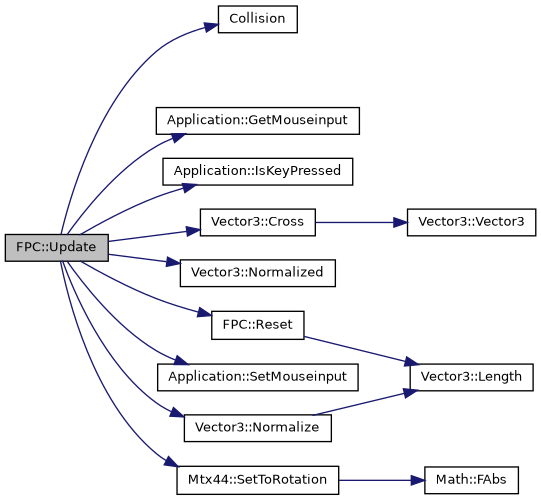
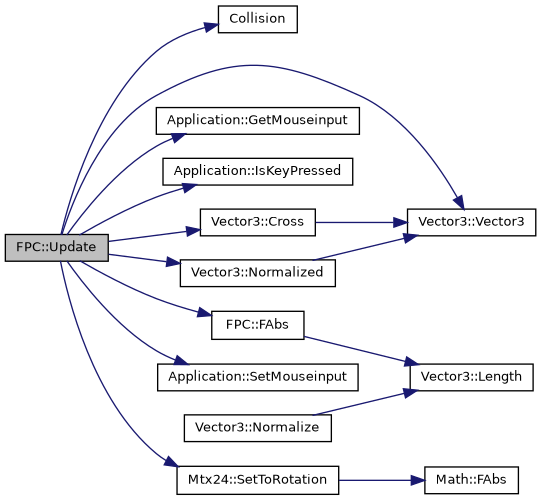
none -> (358, 249)
(258, 325) -> (258, 325)
(104, 346) -> (243, 66)
(258, 480) -> (258, 480)
